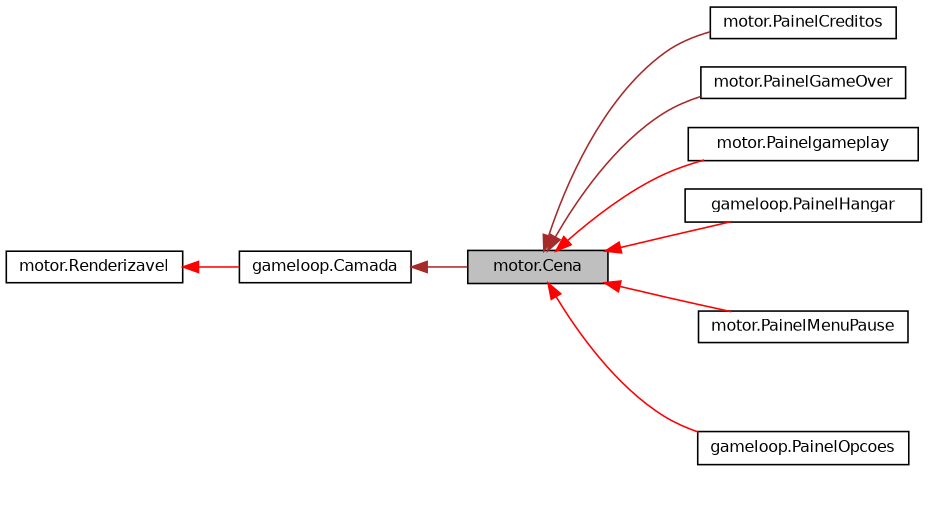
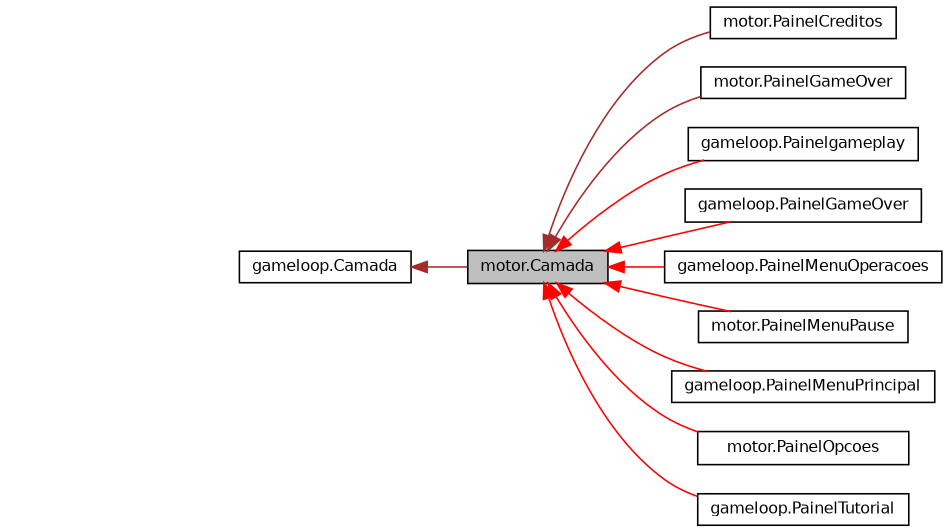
(803, 144) -> (803, 144)
(803, 206) -> (803, 206)
(95, 267) -> none
(538, 267) -> (538, 267)
none -> (803, 267)
none -> (803, 387)
(803, 448) -> (803, 448)
none -> (803, 510)
